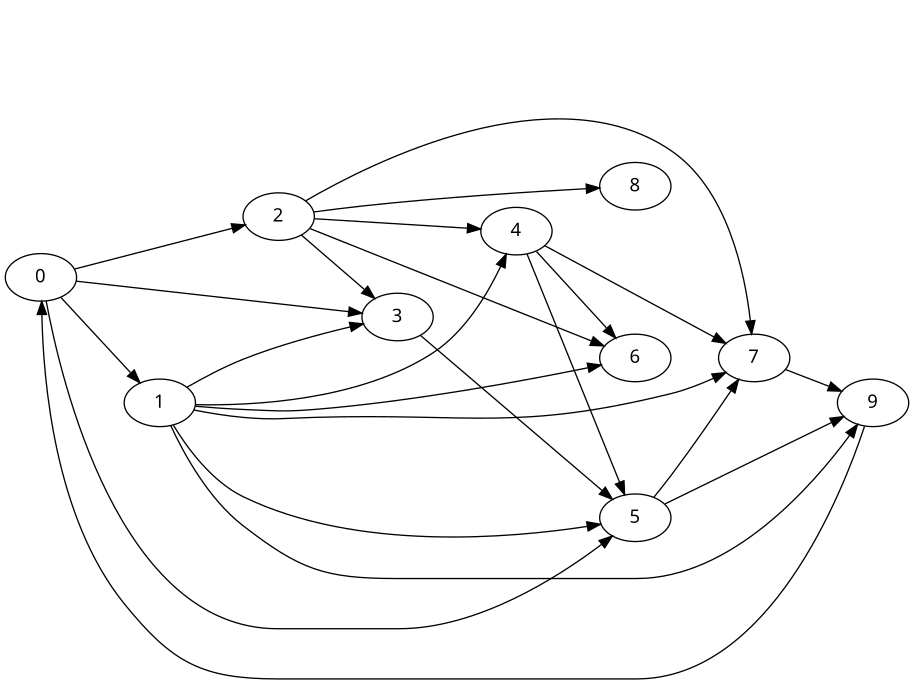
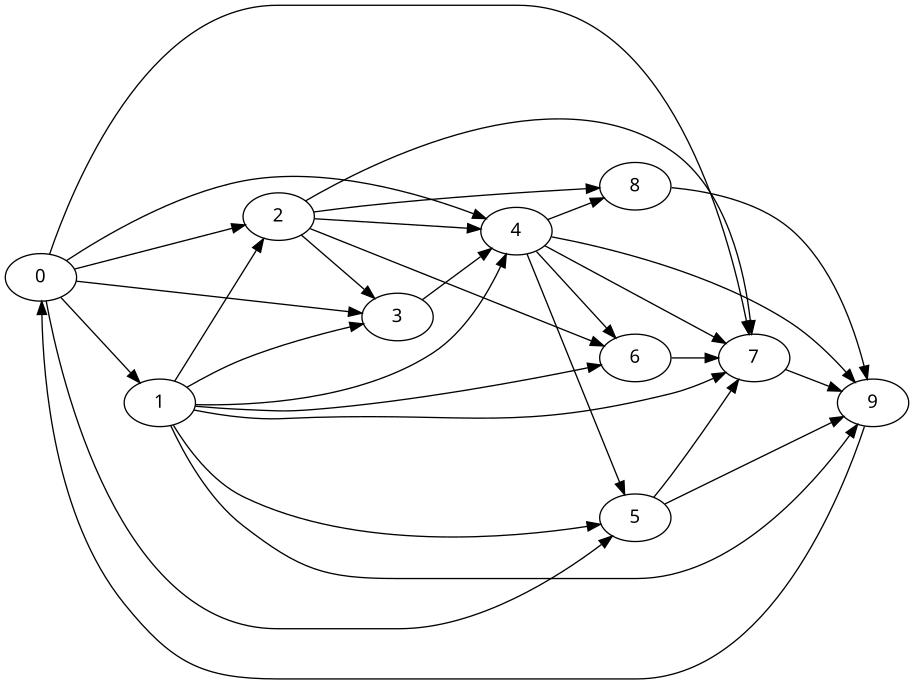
none -> (428, 5)
none -> (263, 178)
none -> (569, 211)
none -> (801, 240)
none -> (710, 282)
none -> (216, 316)
none -> (688, 358)
(507, 409) -> (453, 277)
